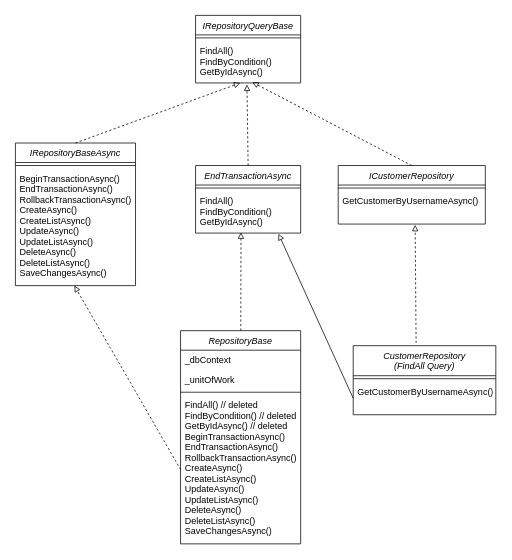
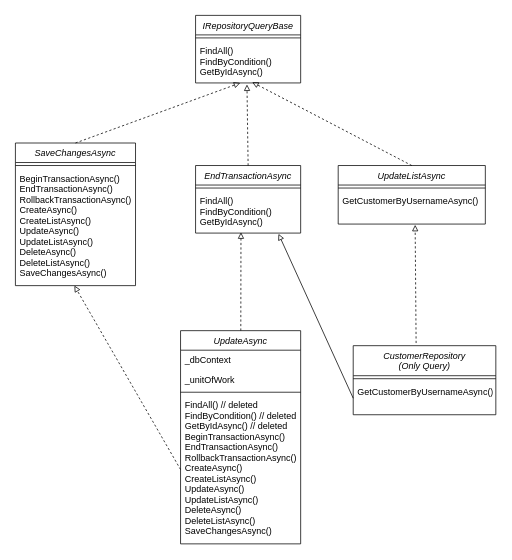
(75, 153) -> (75, 153)
(411, 176) -> (411, 176)
(240, 341) -> (240, 341)
(424, 356) -> (424, 356)
